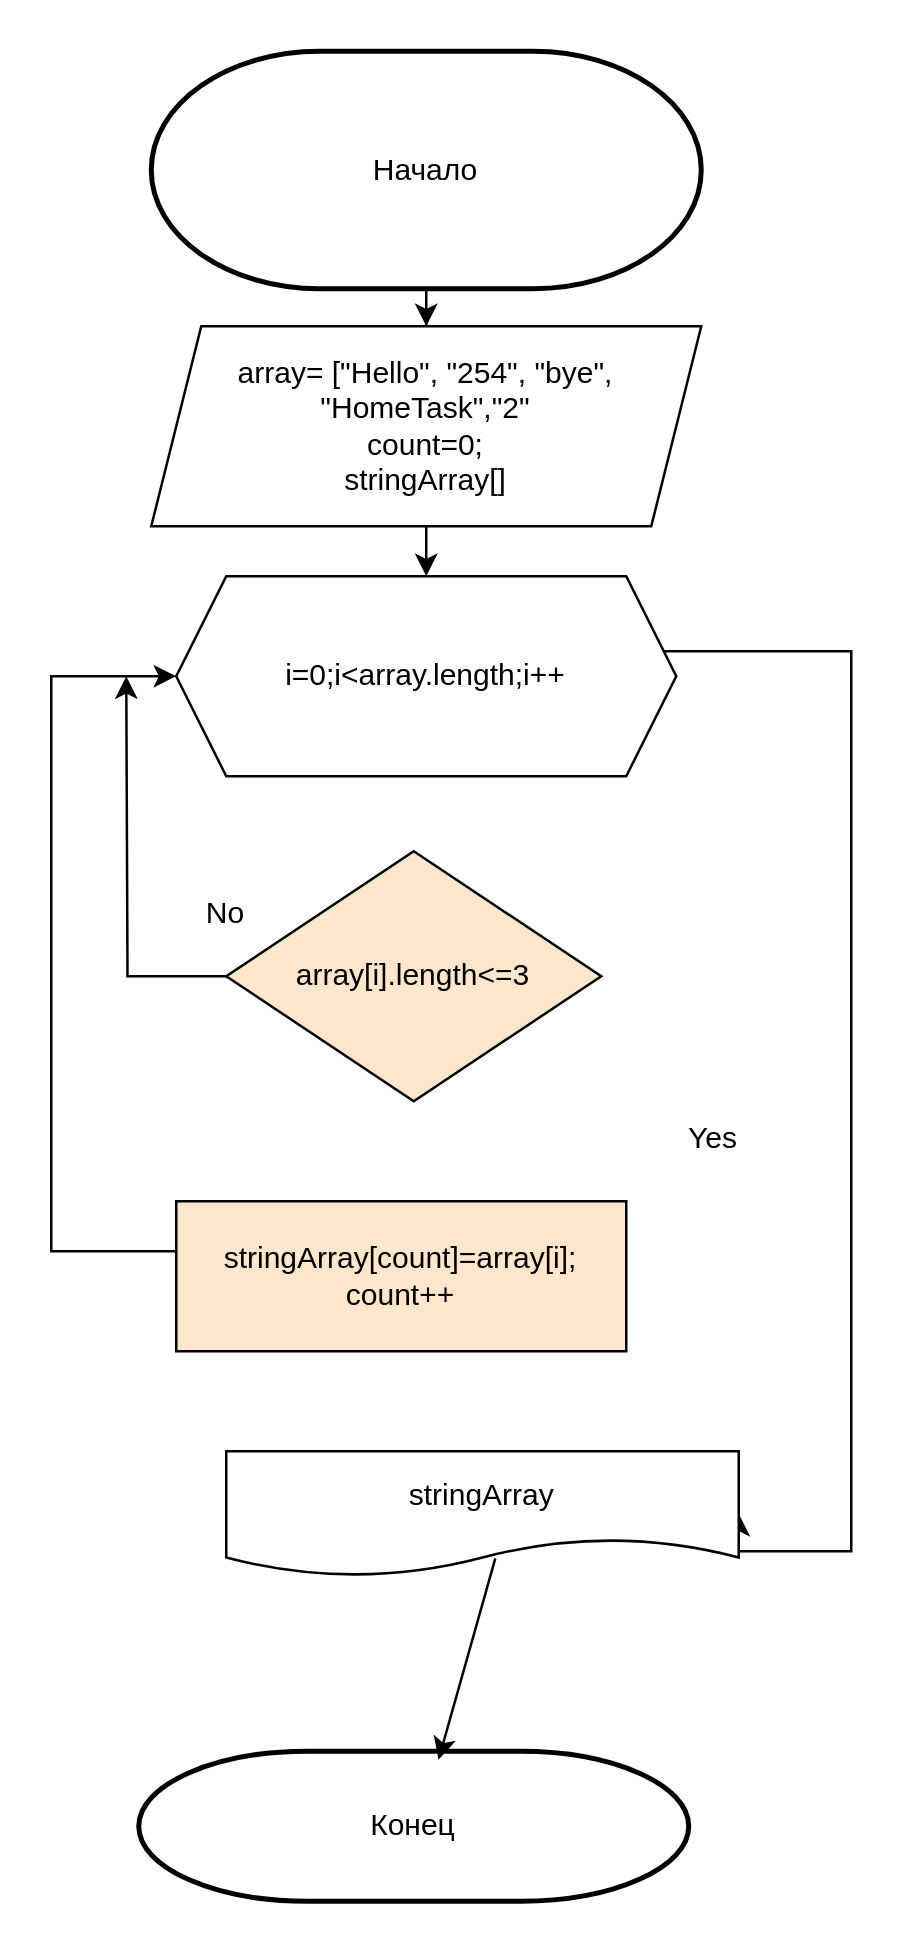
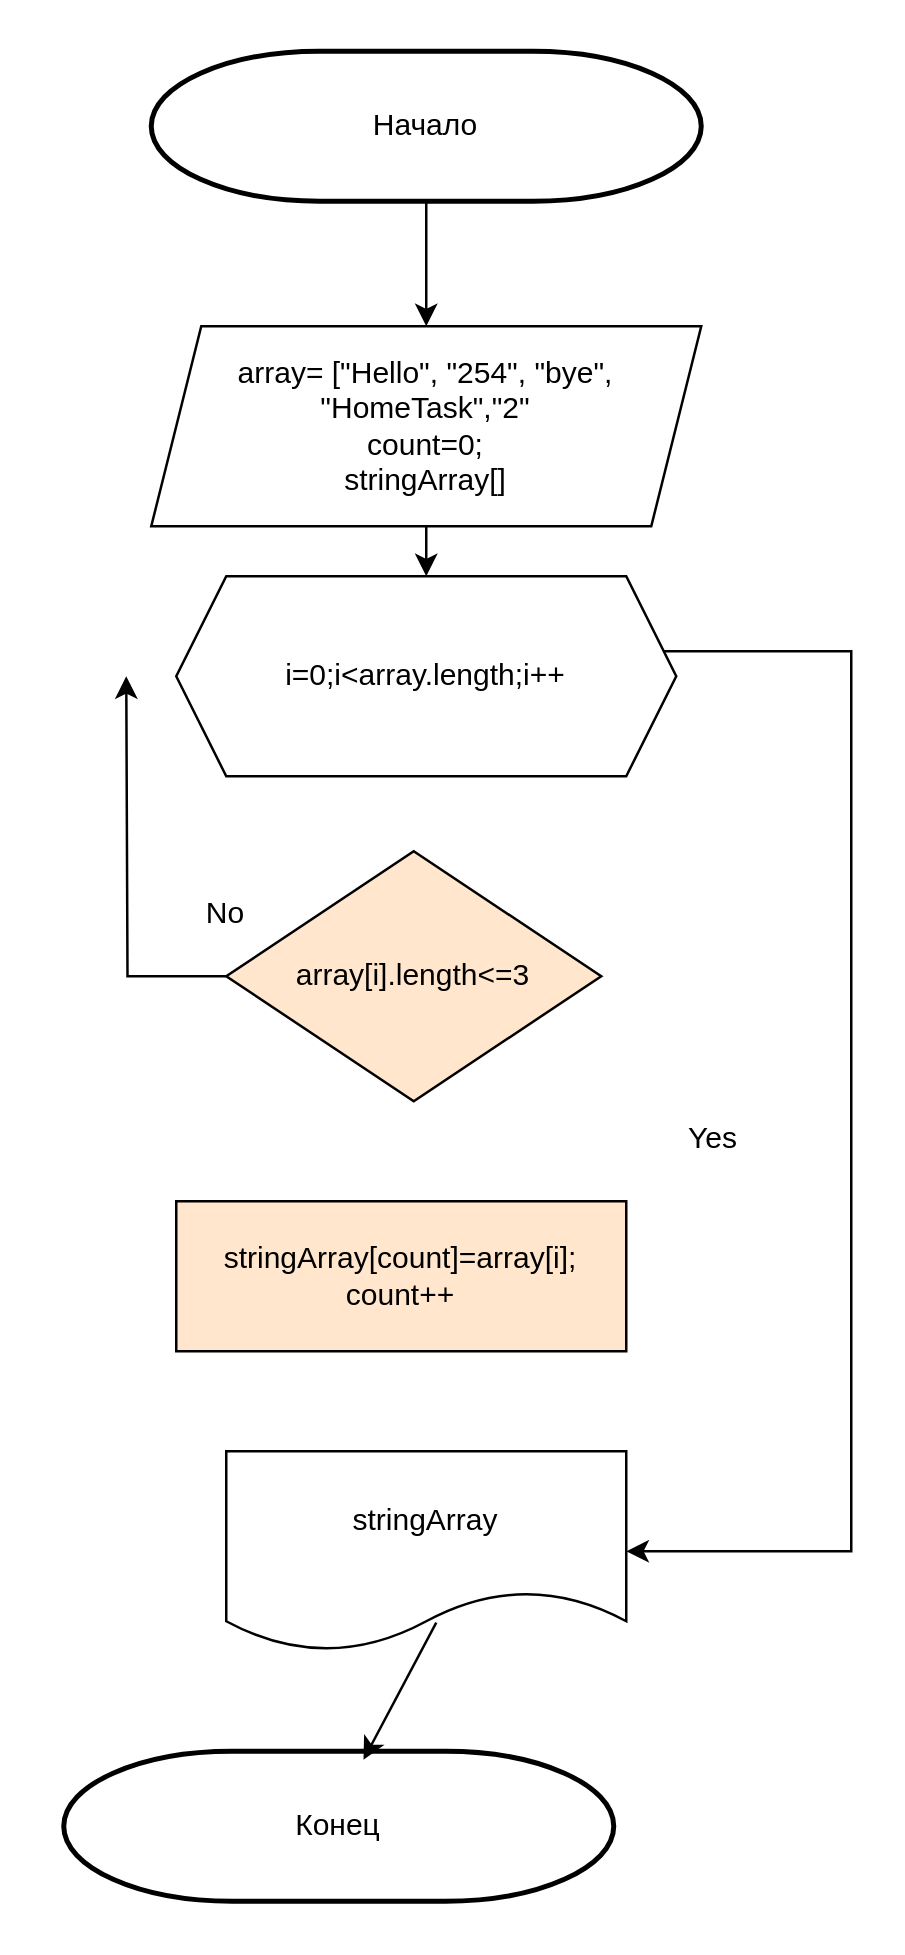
(426, 170) -> (426, 126)
(51, 972) -> none
(483, 1514) -> (426, 1551)
(414, 1826) -> (339, 1826)
